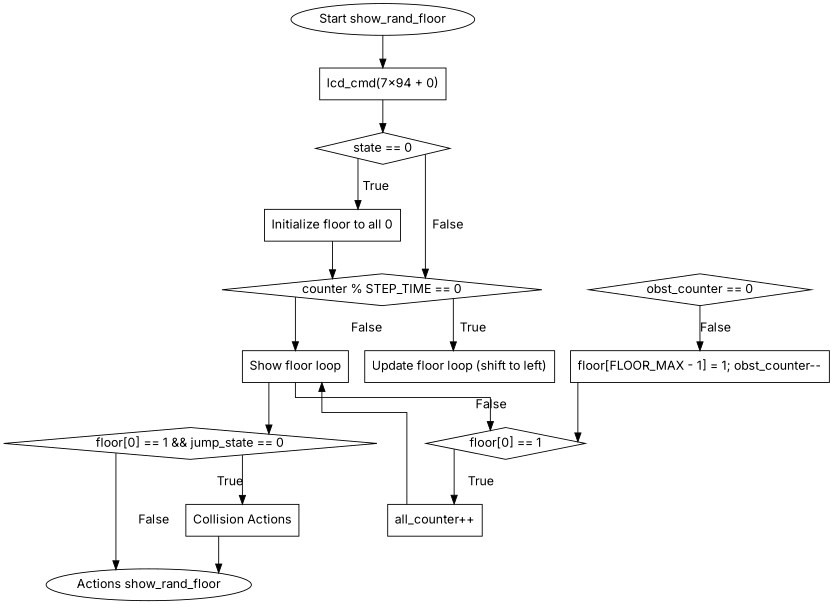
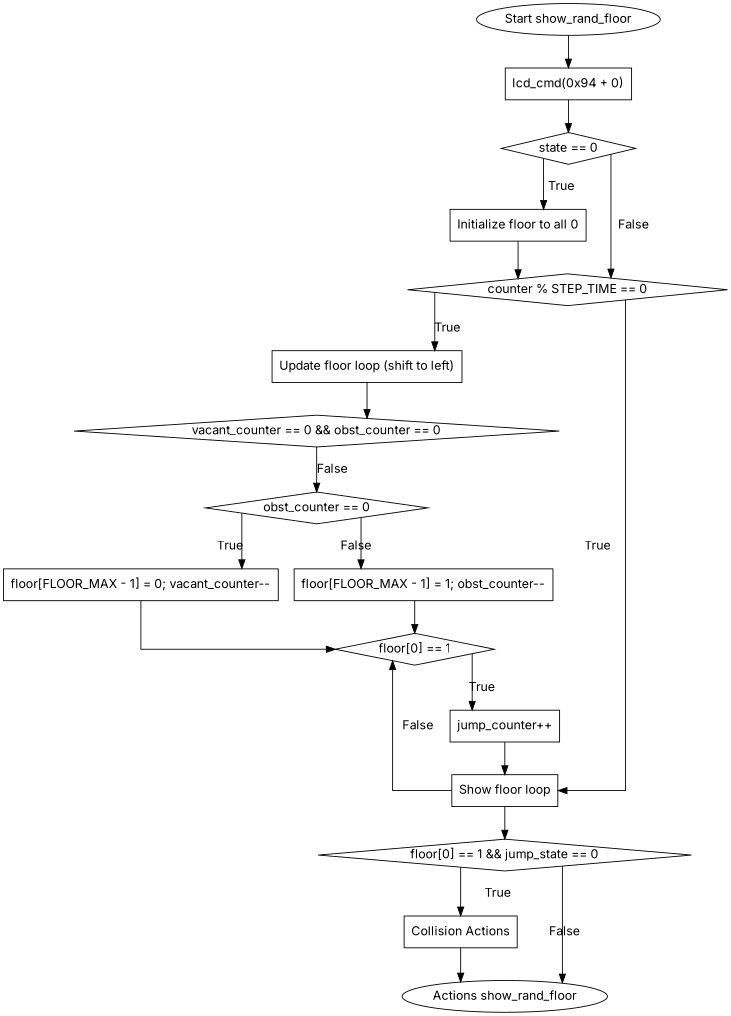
(383, 84) -> (568, 84)
(367, 328) -> (598, 546)
none -> (317, 431)
(435, 520) -> (505, 726)
none -> (141, 585)
